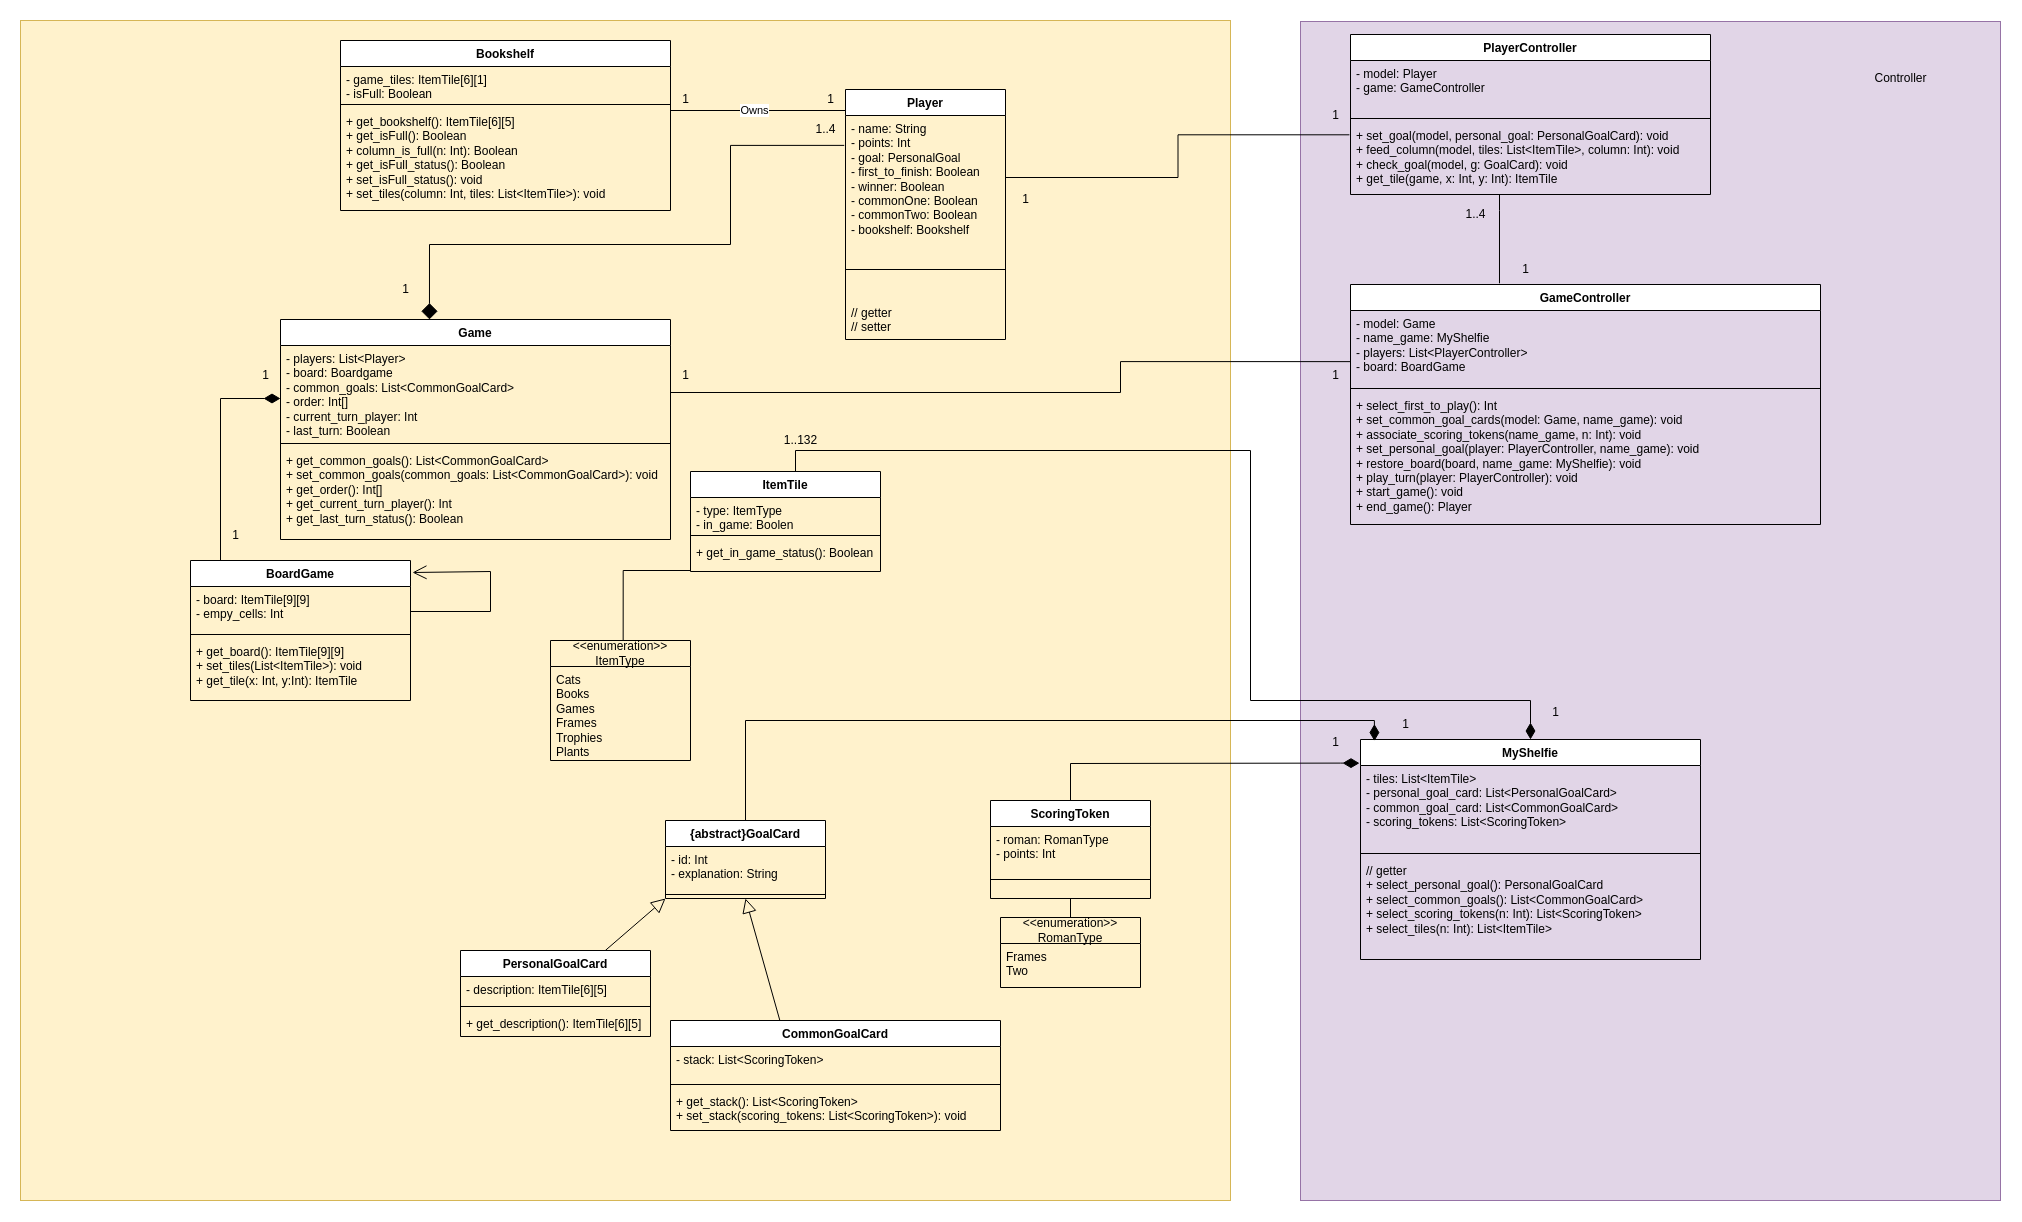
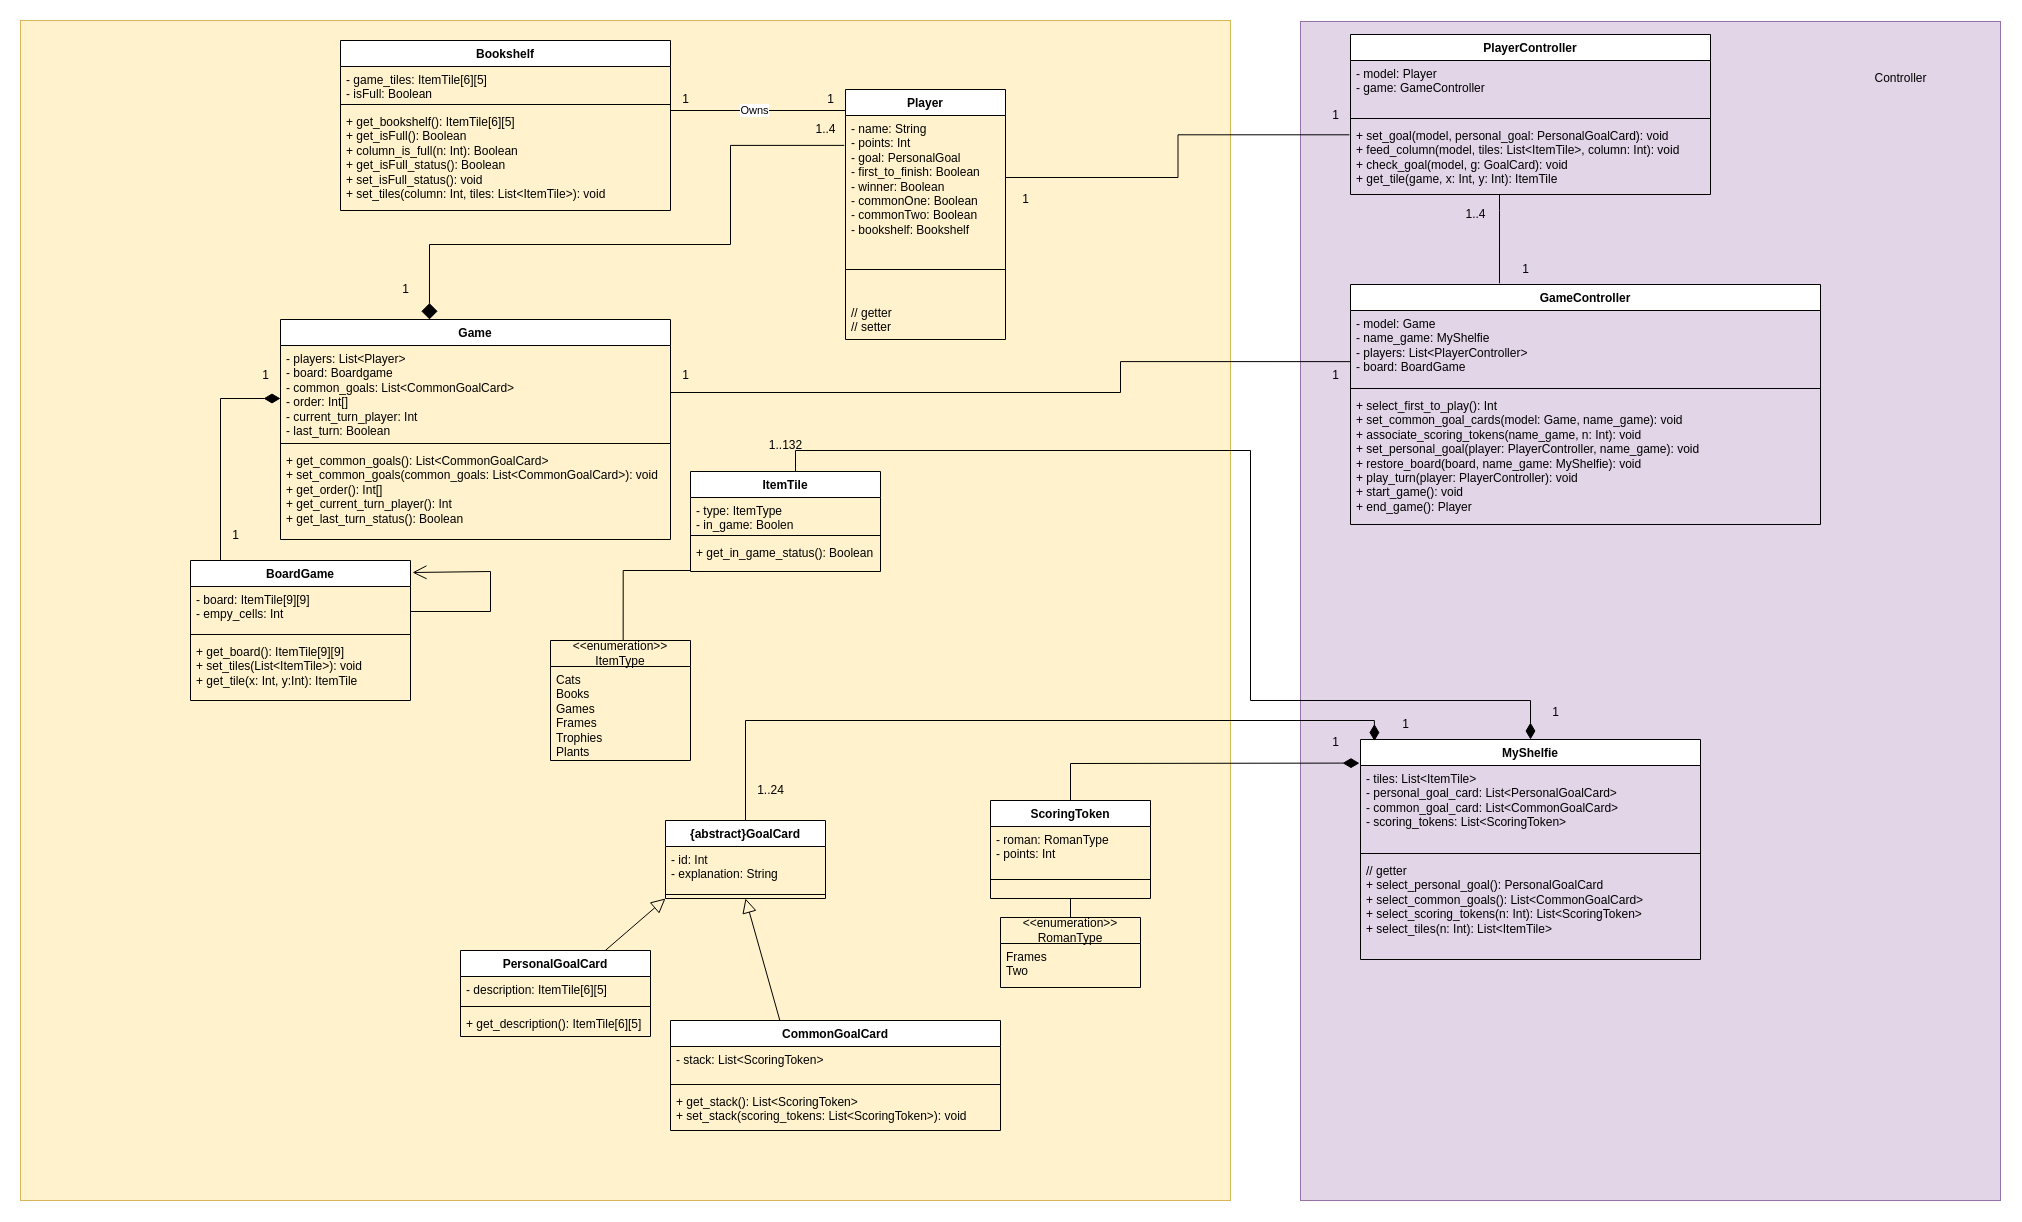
(430, 88) -> (430, 88)
(801, 441) -> (786, 446)
none -> (771, 791)
